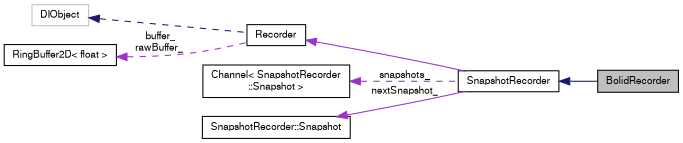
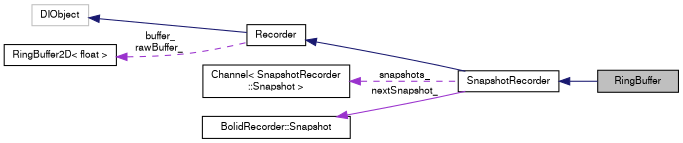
(173, 26) -> (173, 26)
(391, 56) -> (391, 56)
(638, 81) -> (638, 81)
(276, 127) -> (276, 127)
